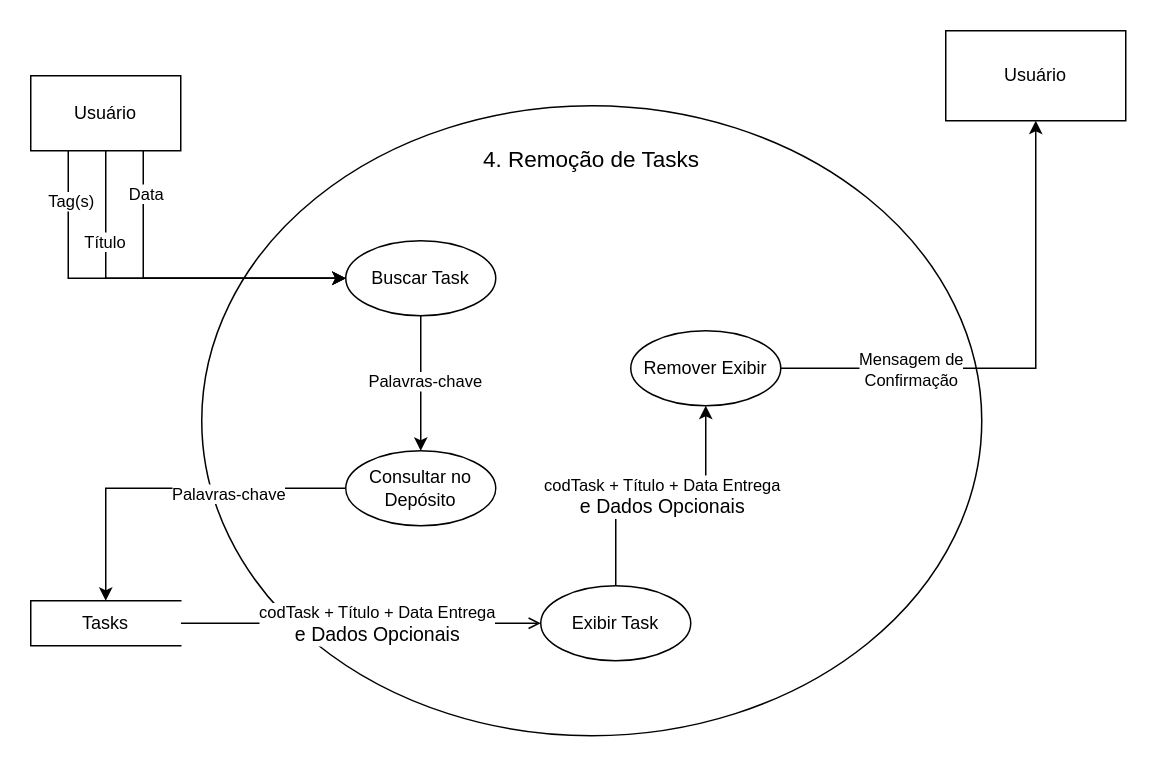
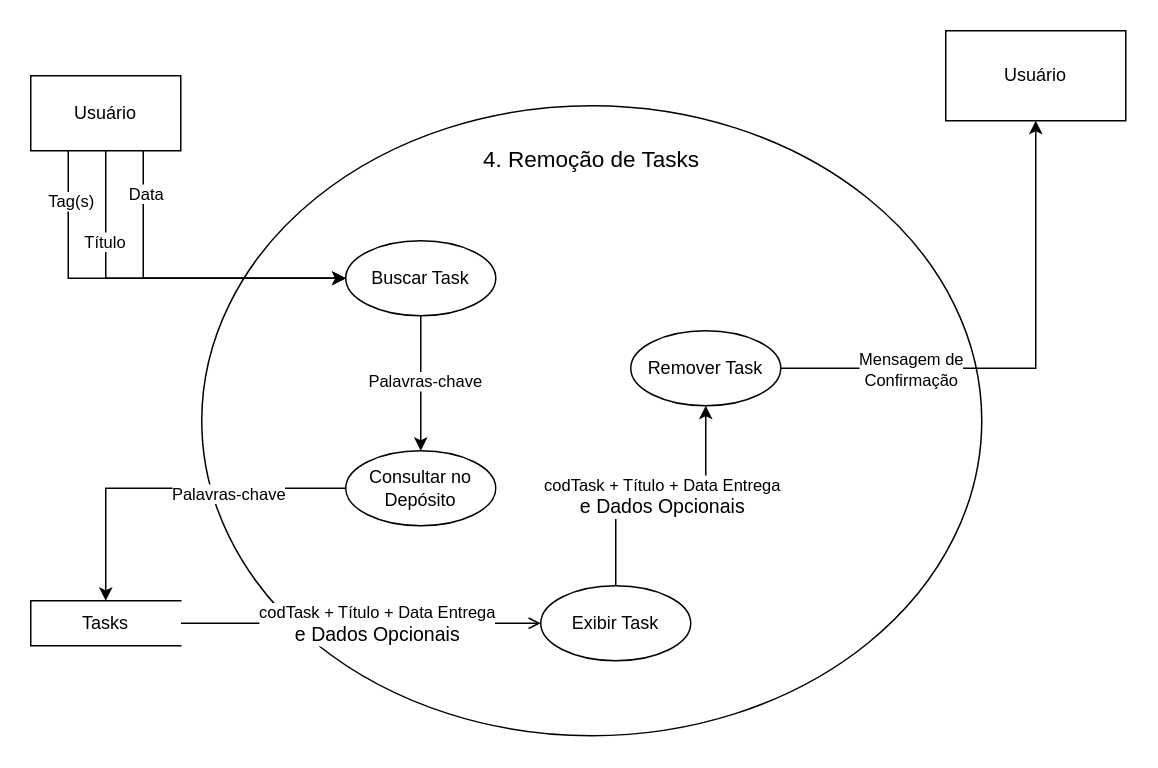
(706, 368) -> (706, 368)
